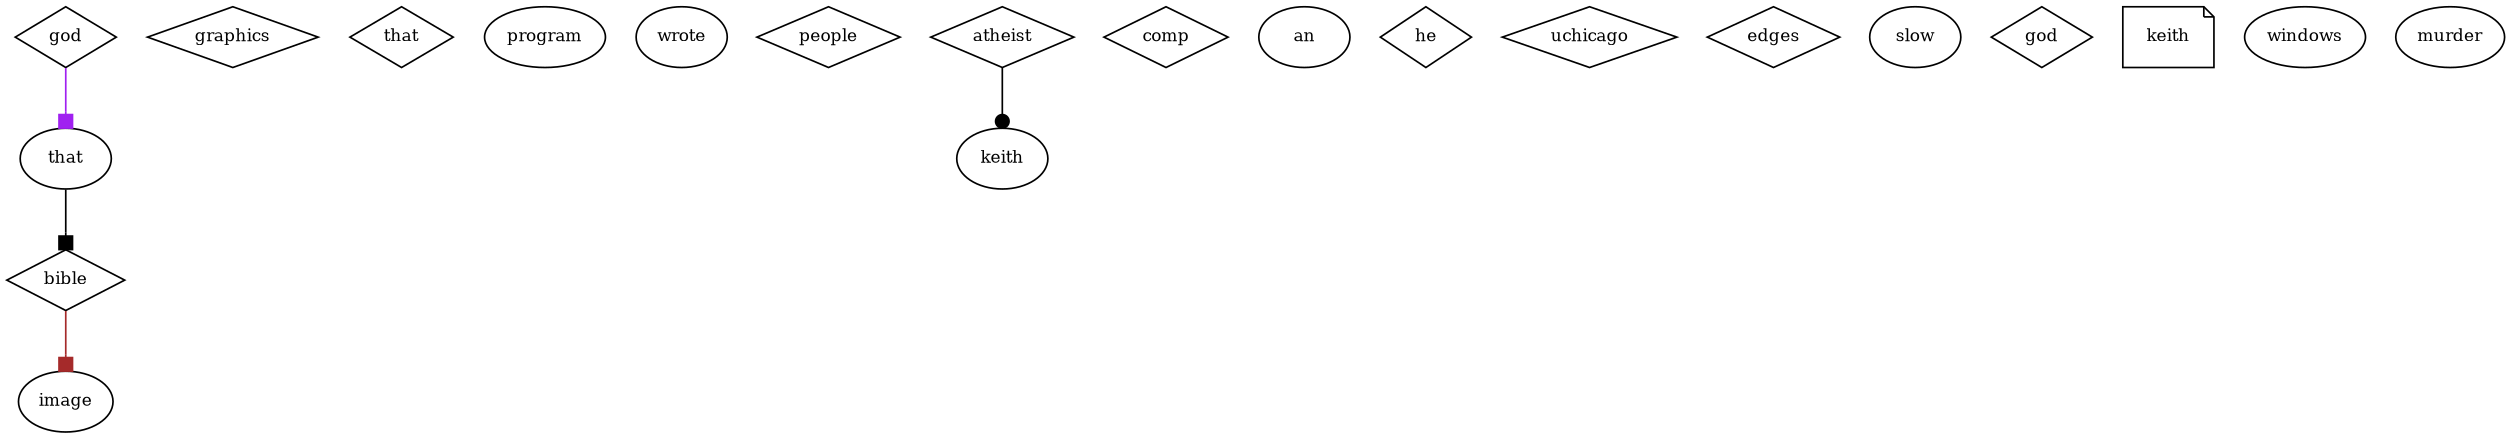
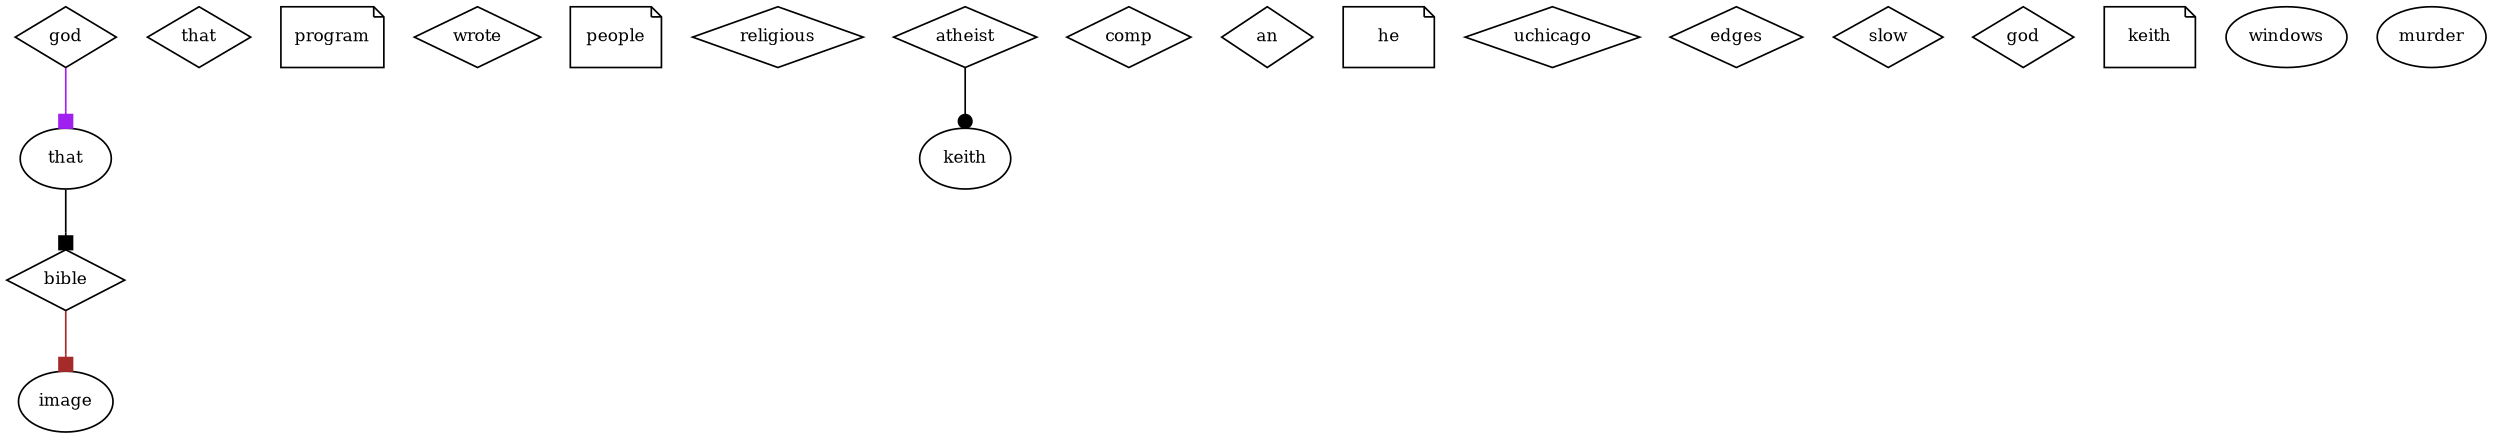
(233, 37) -> none
(545, 37) -> (332, 37)
(682, 37) -> (477, 37)
none -> (778, 37)
(828, 37) -> (616, 37)
(1304, 37) -> (1267, 37)
(1426, 37) -> (1389, 37)
(1915, 37) -> (1888, 37)
